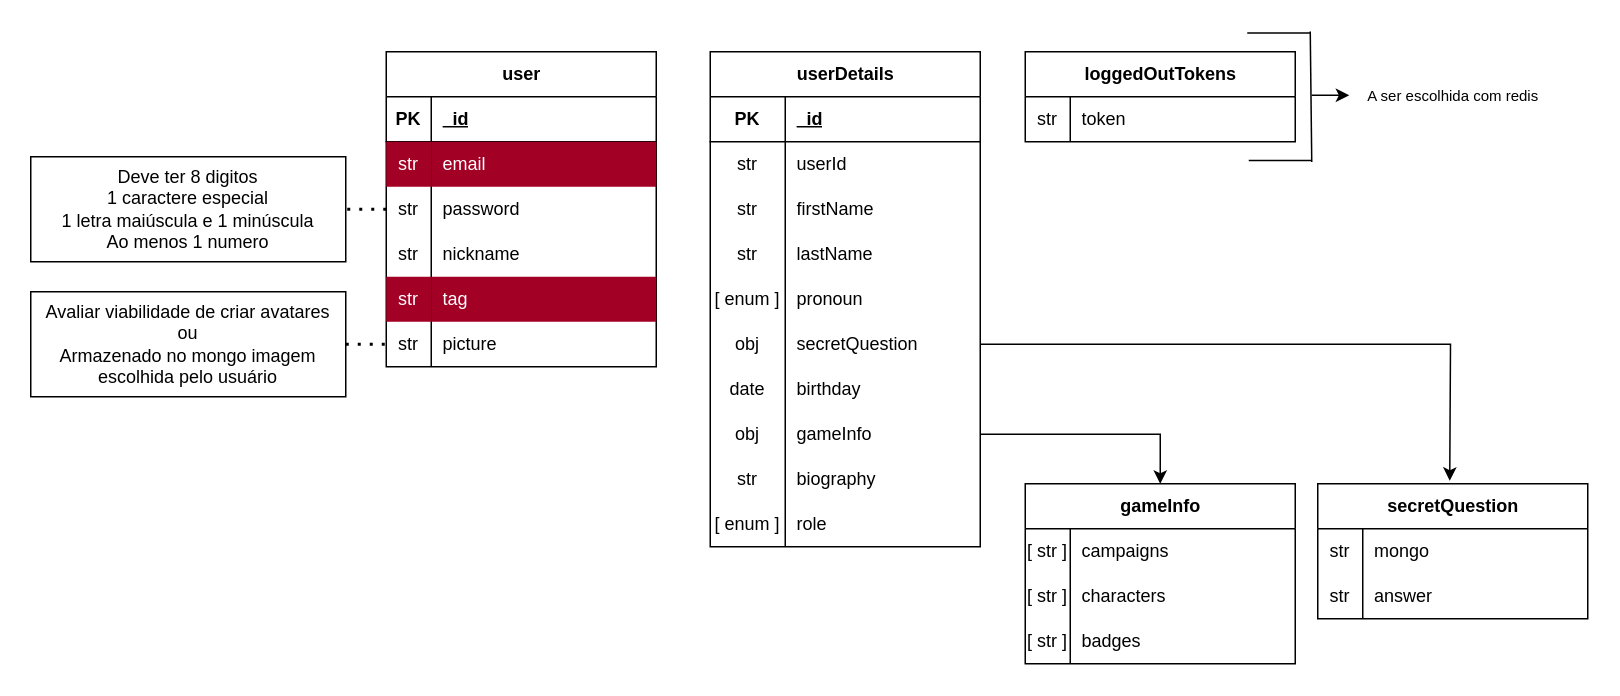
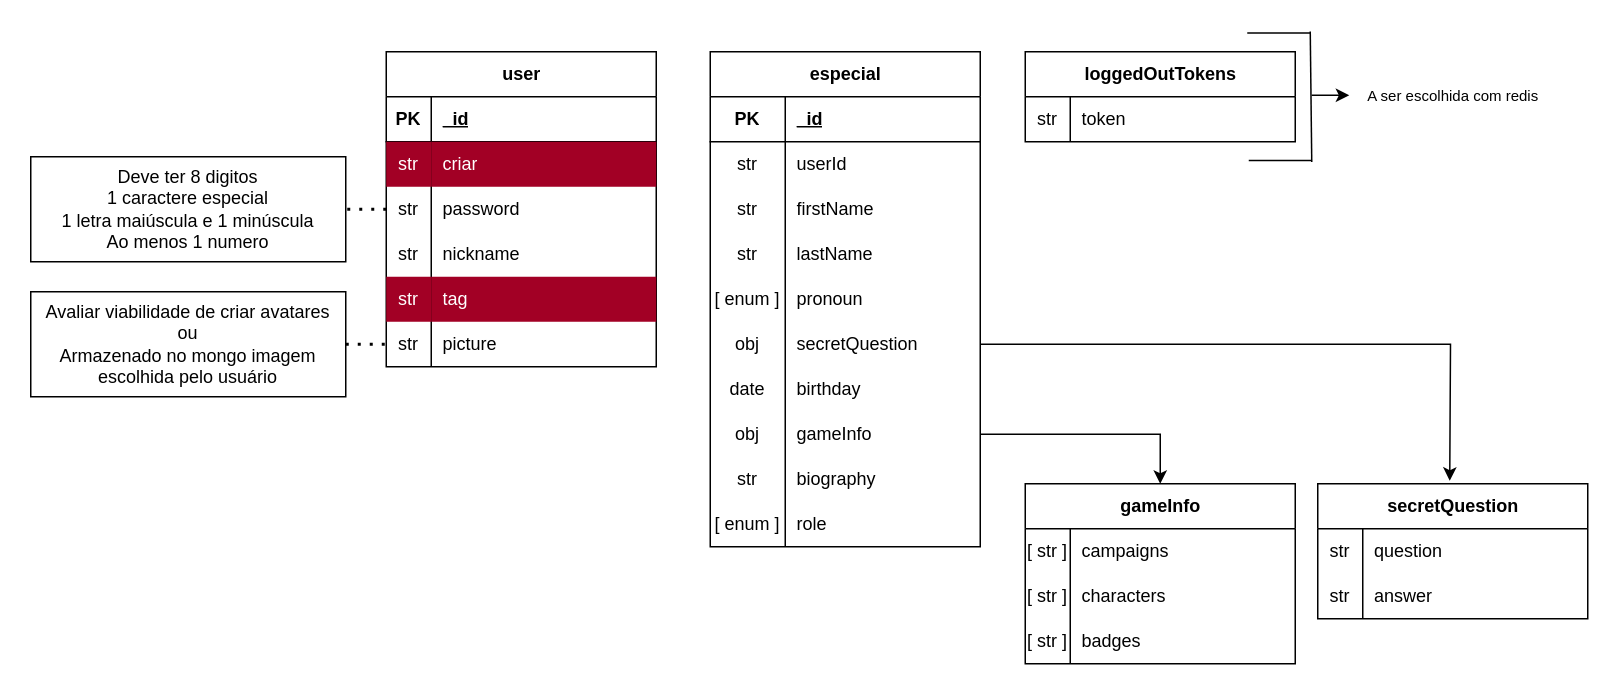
(846, 74) -> (846, 74)
(464, 164) -> (466, 164)
(1400, 551) -> (1413, 551)
